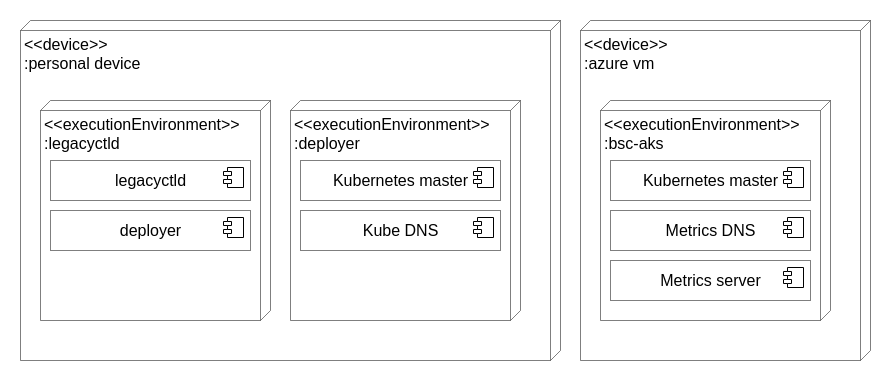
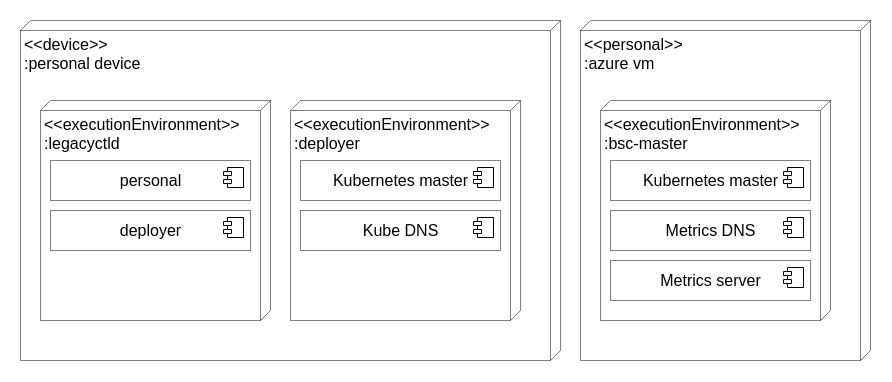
(627, 55) -> (636, 55)
(708, 135) -> (708, 135)
(151, 181) -> (151, 181)
